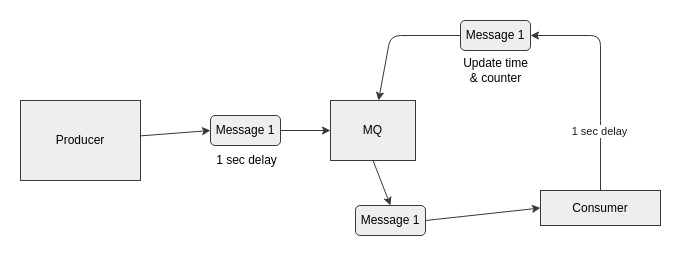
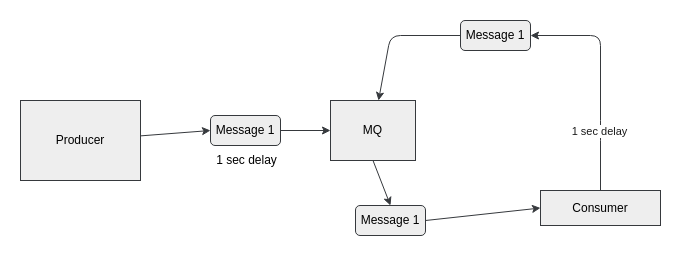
(496, 71) -> none
